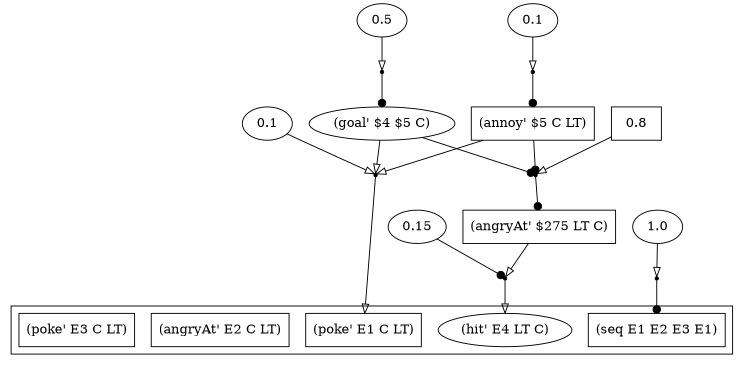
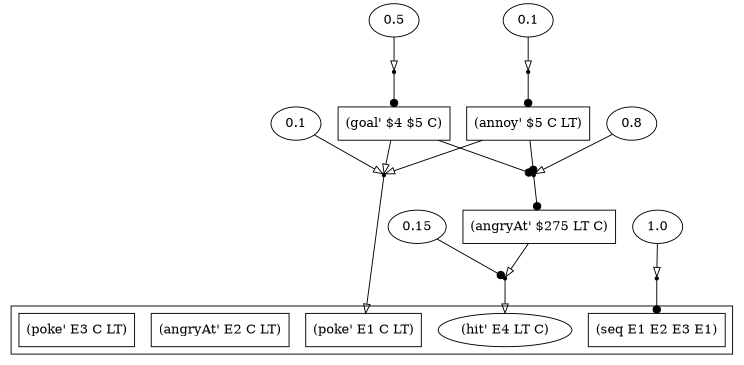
(382, 124) -> (394, 124)
(636, 124) -> (632, 124)
